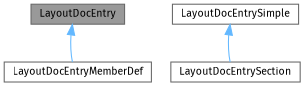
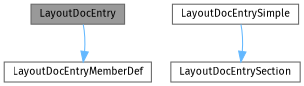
(71, 49) -> (85, 38)
(229, 49) -> (242, 38)
